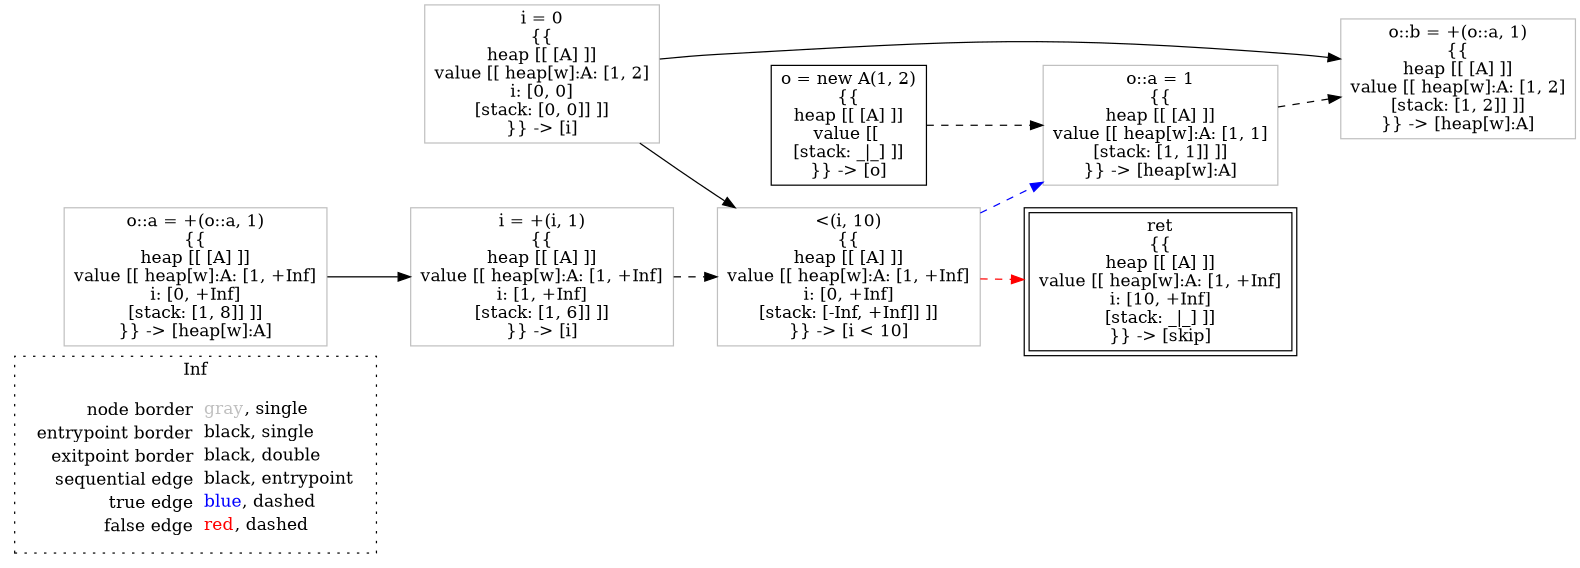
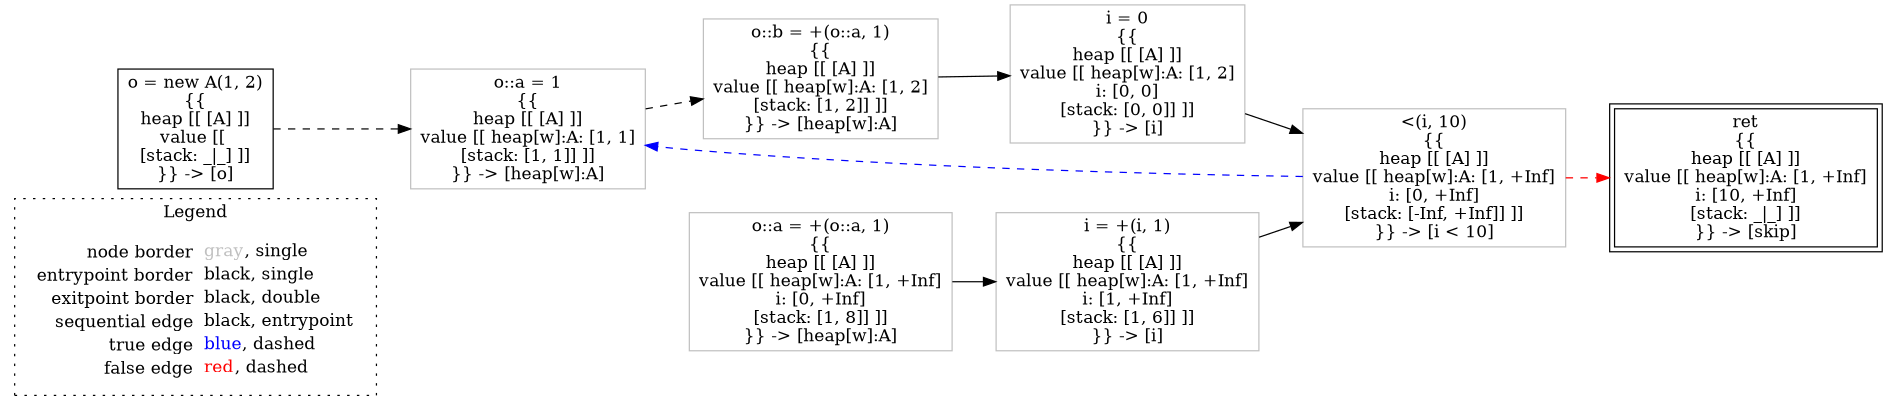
(994, 42) -> (968, 76)
(689, 277) -> (1275, 232)
(196, 370) -> (196, 213)
